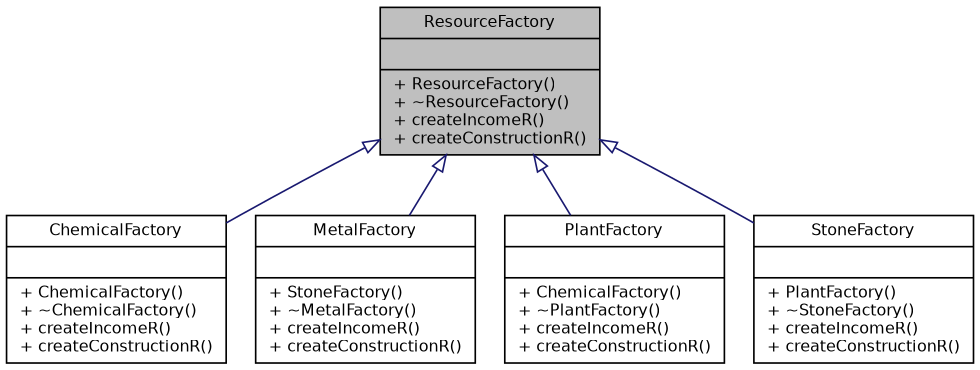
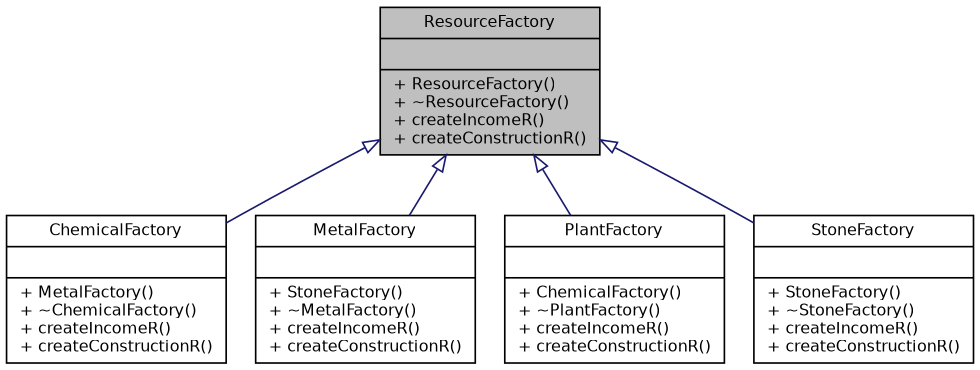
(102, 293) -> (87, 293)
(832, 293) -> (834, 293)
